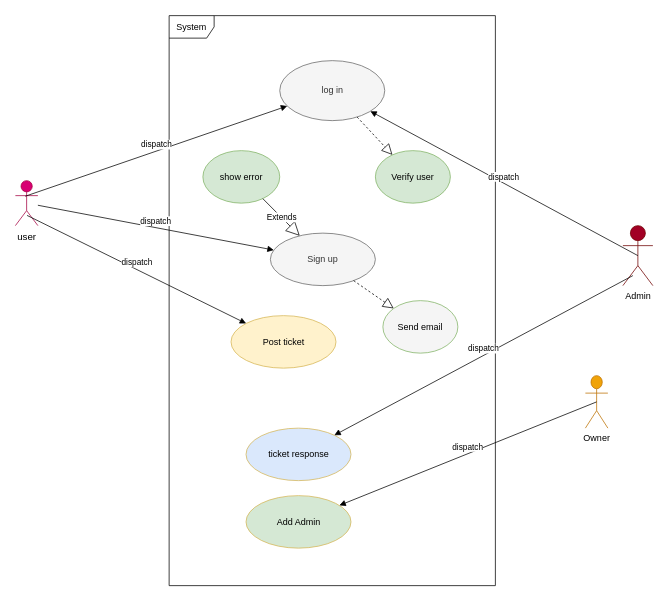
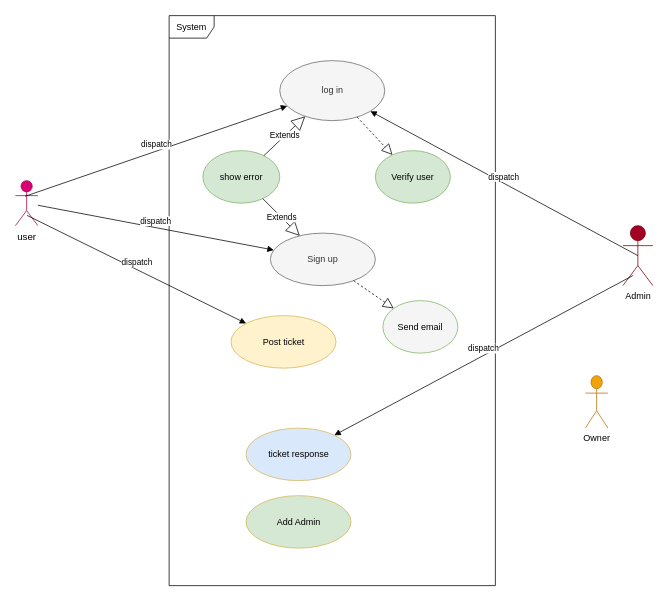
none -> (279, 141)
(469, 453) -> none
